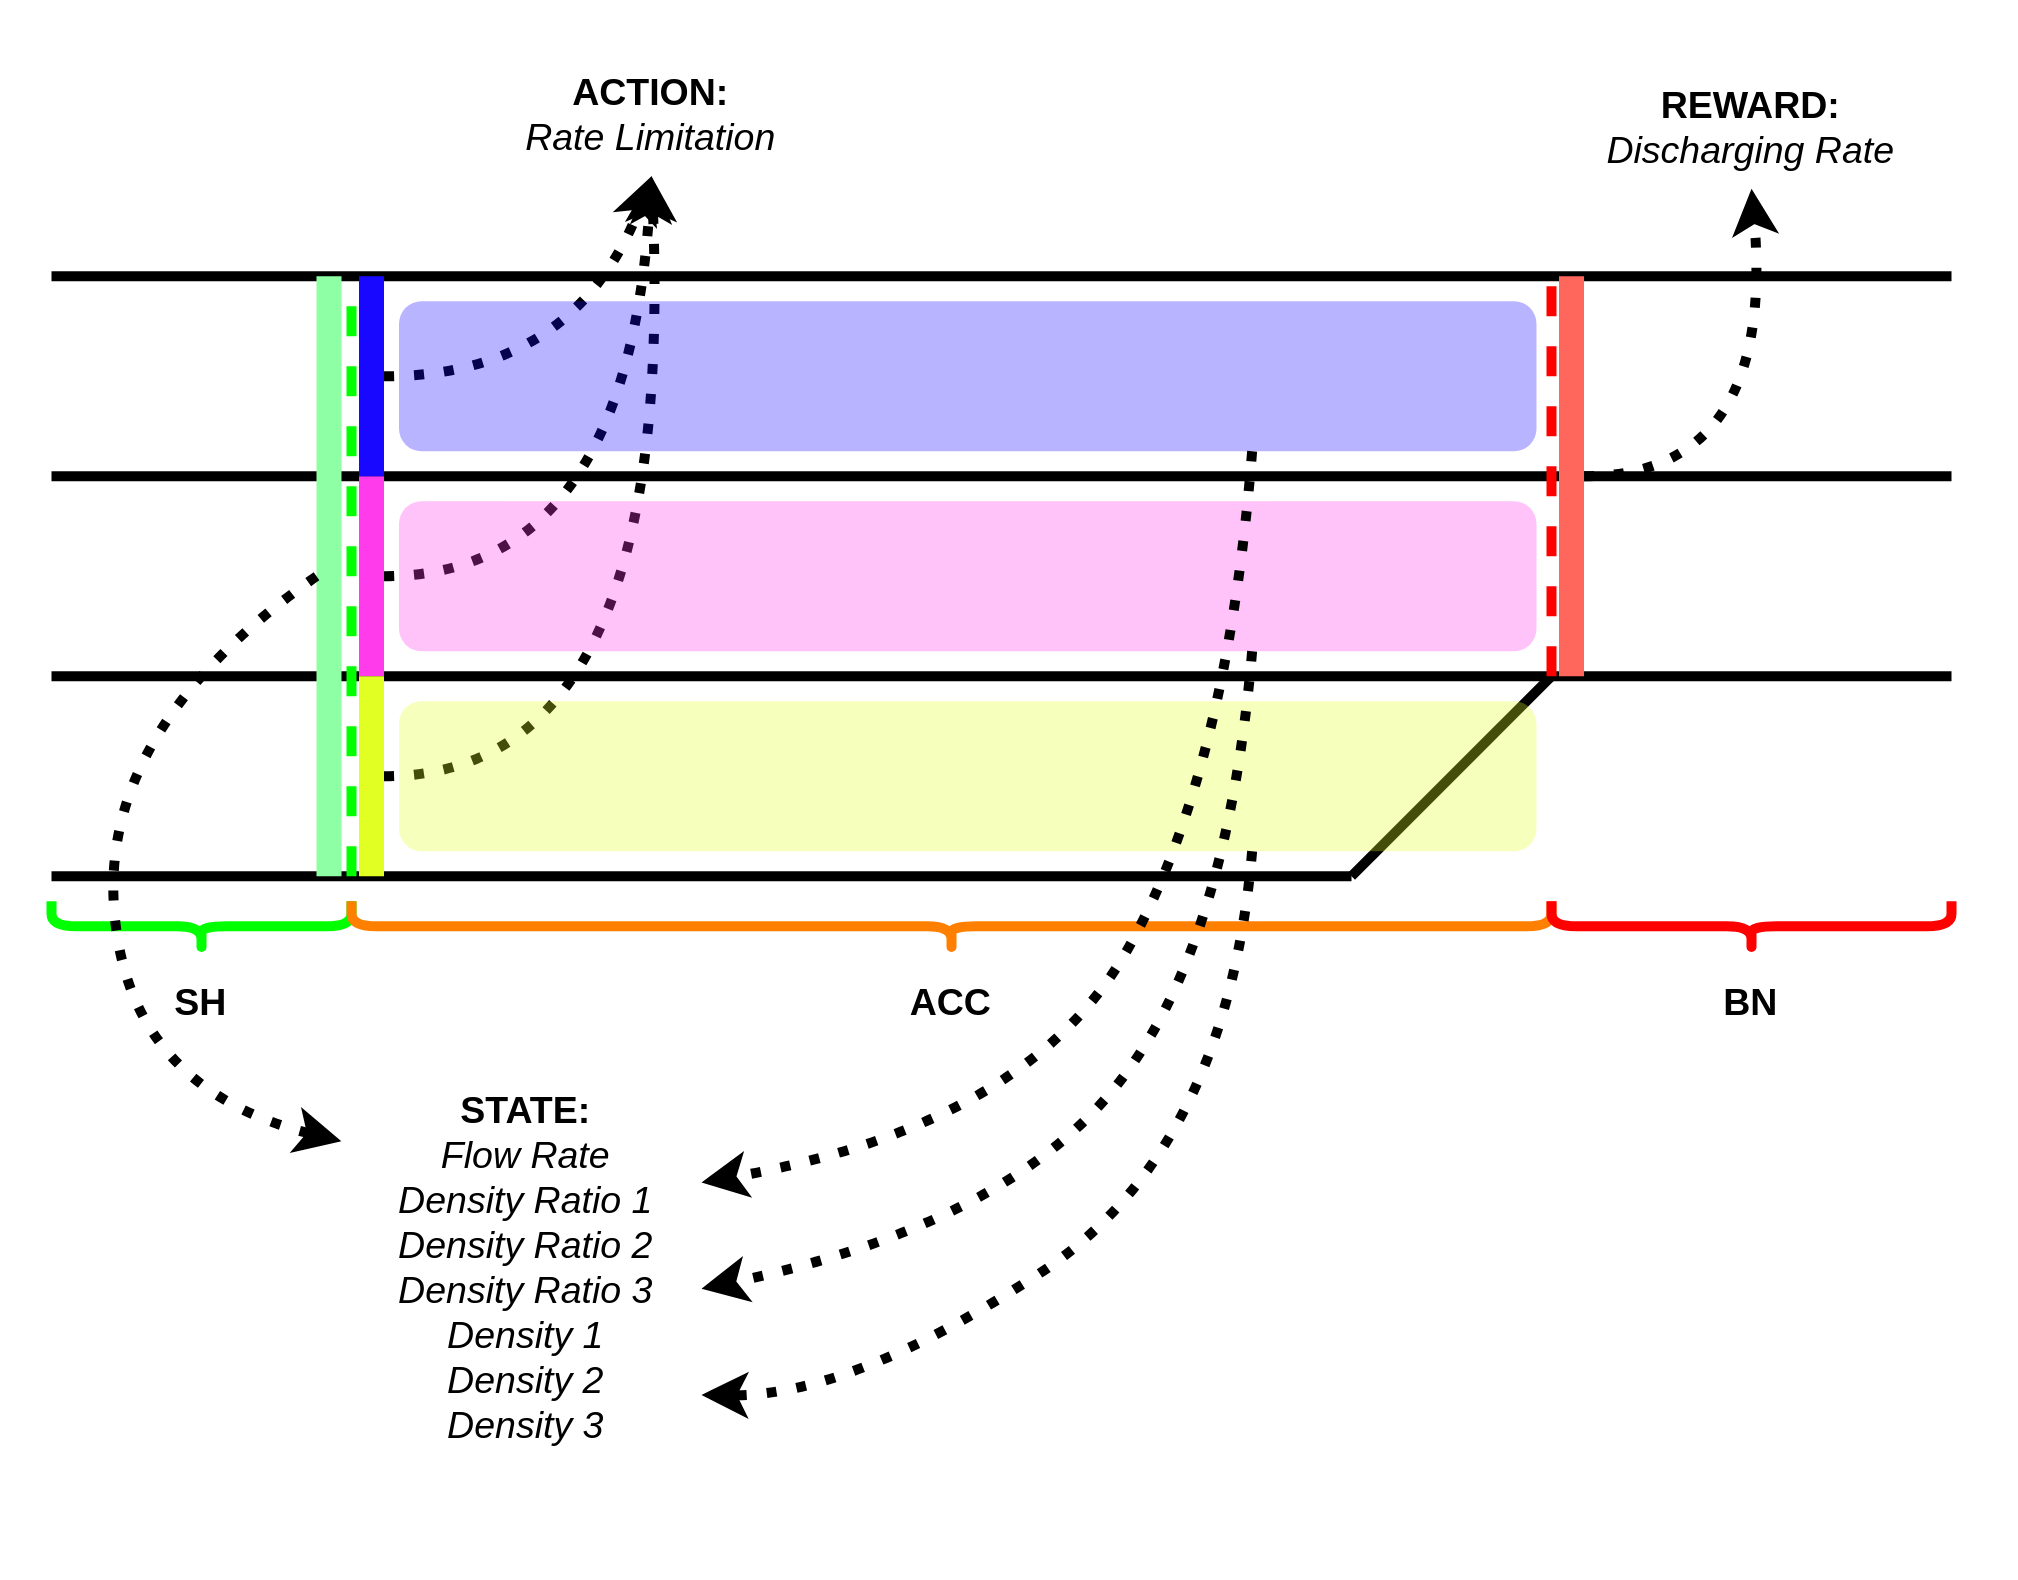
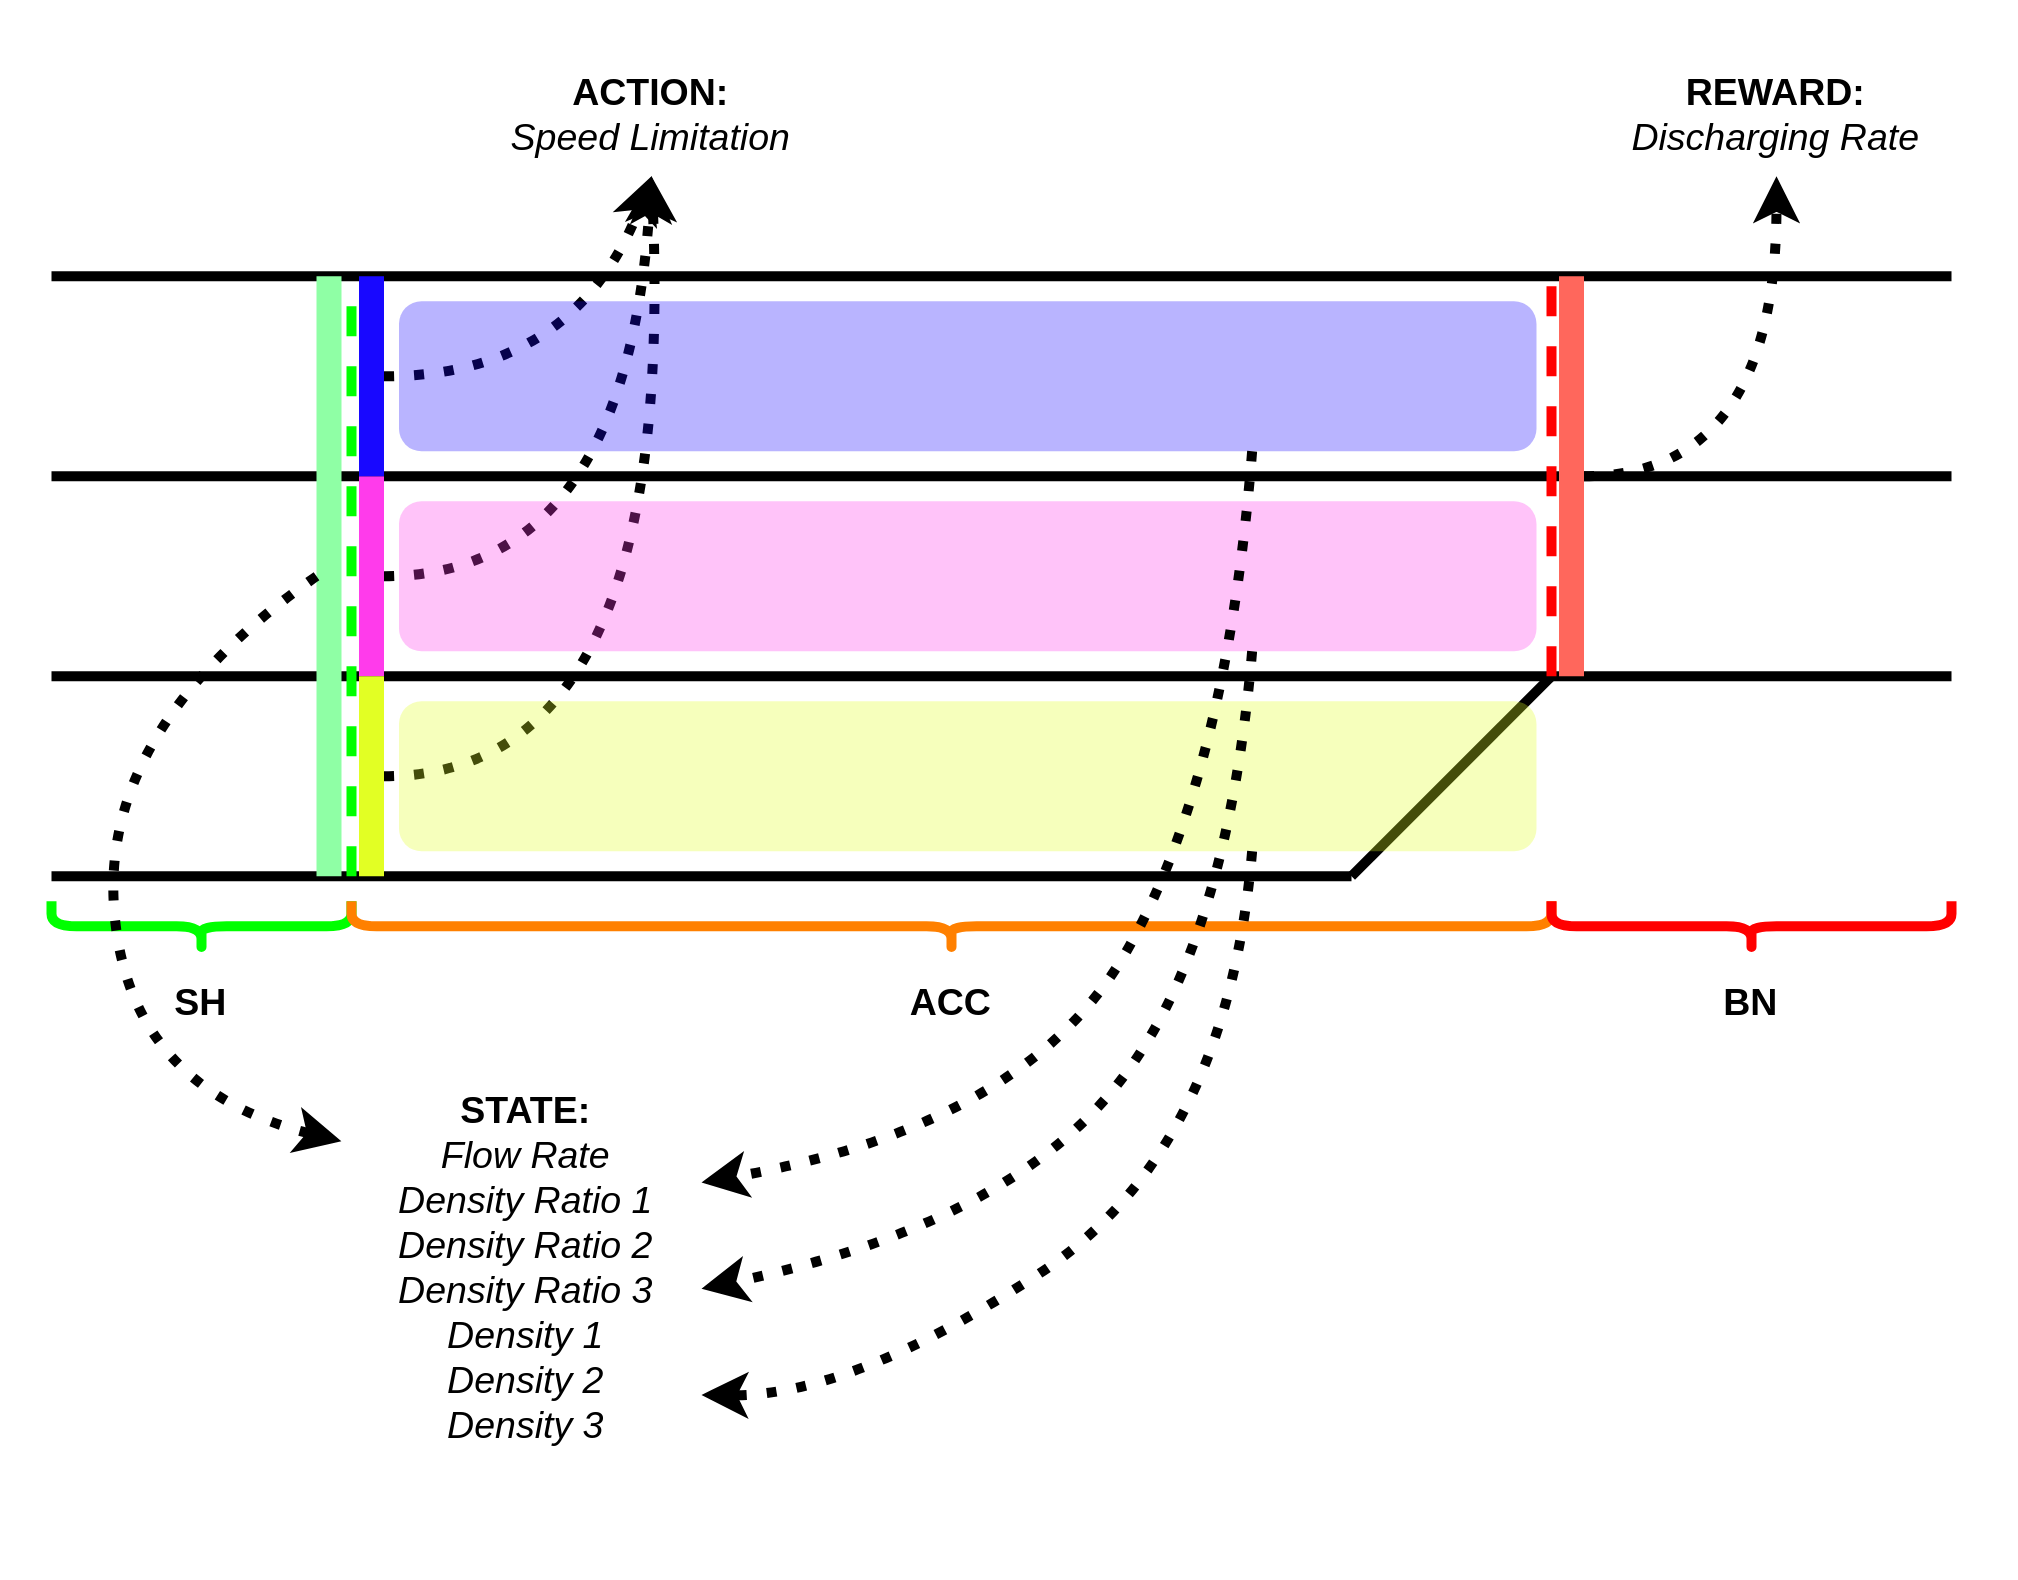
(651, 114) -> (651, 114)
(1751, 126) -> (1776, 114)
